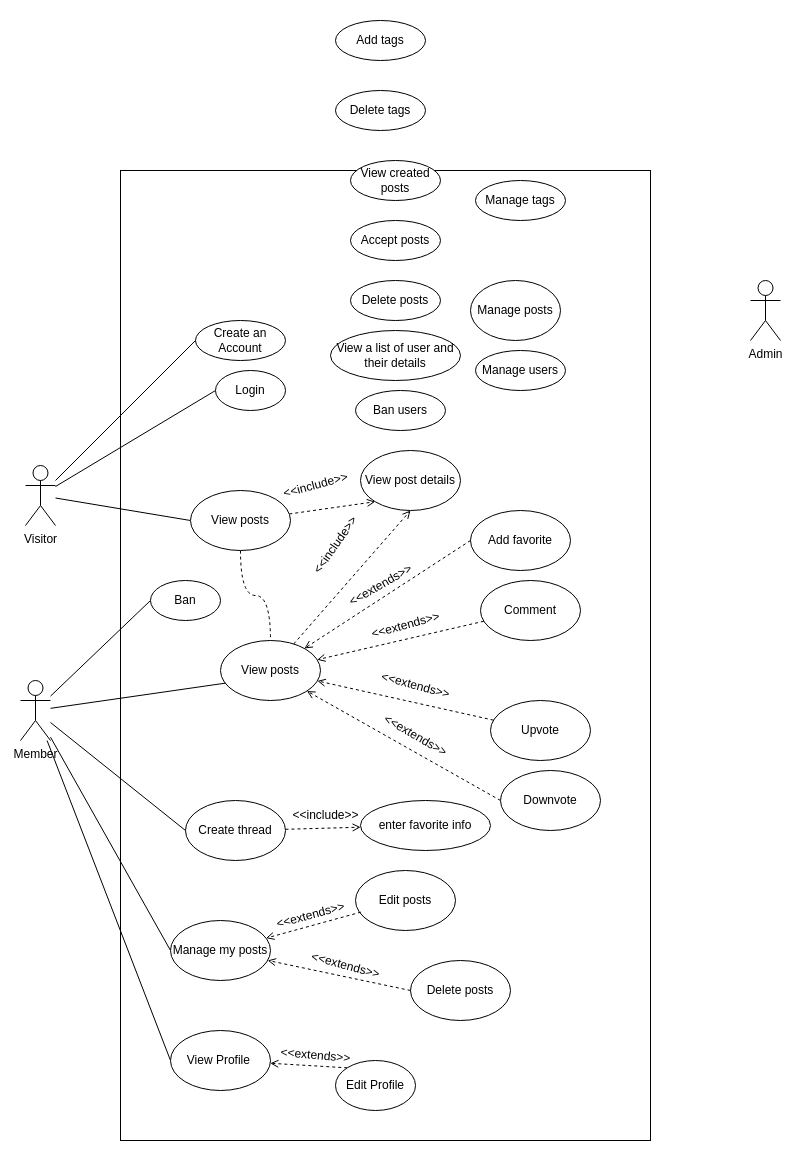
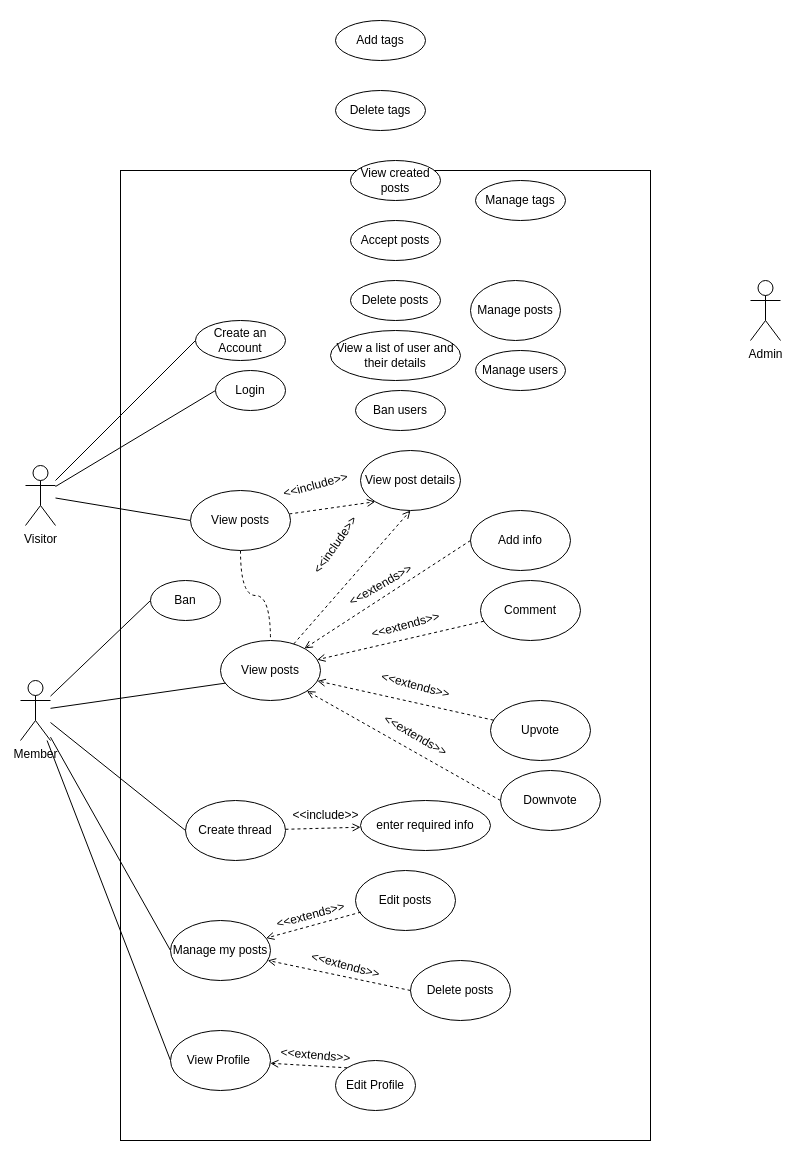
(521, 541) -> (521, 541)
(426, 826) -> (426, 826)
